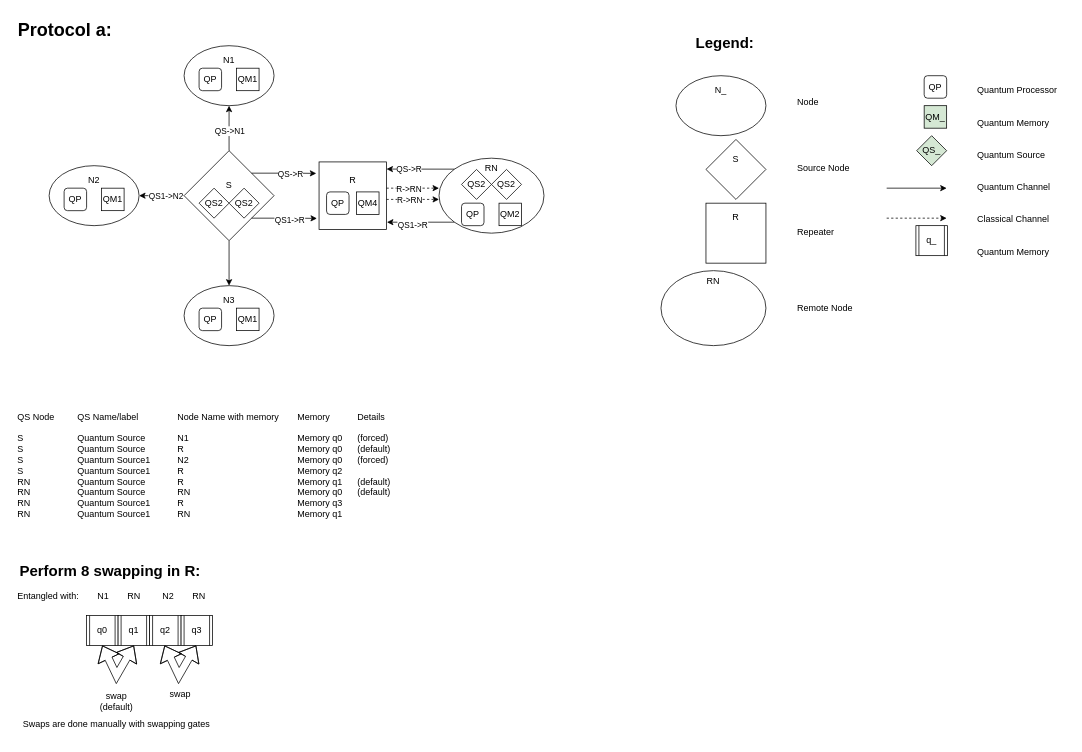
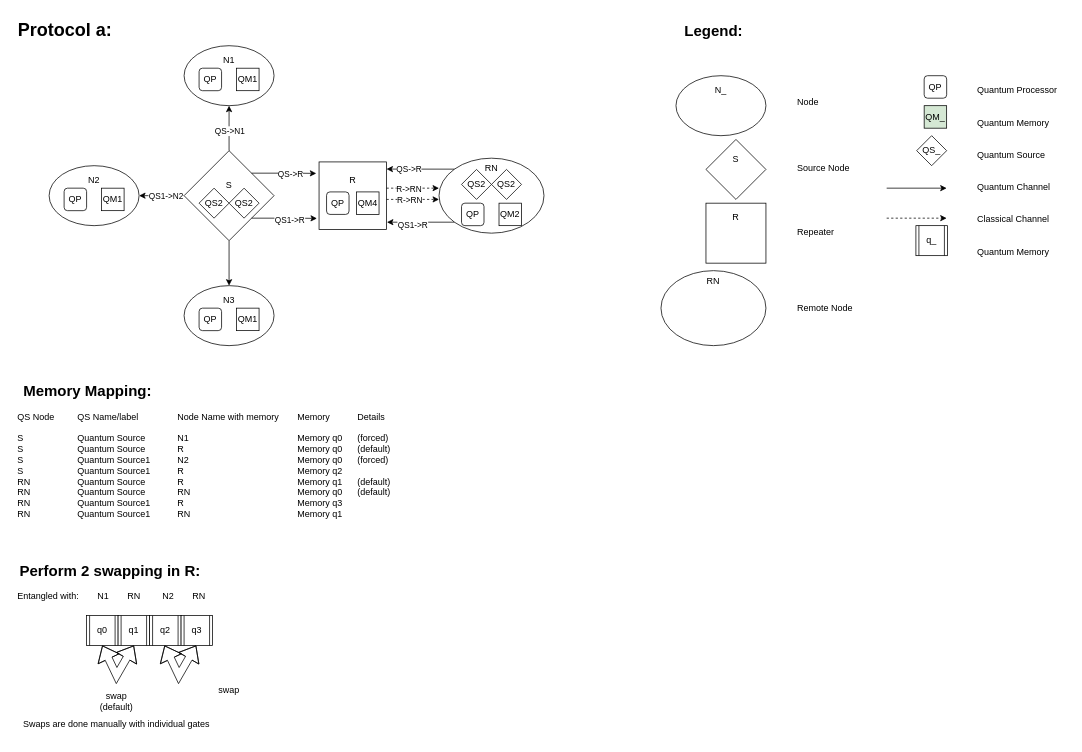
(725, 42) -> (714, 30)
(932, 150) -> (932, 150)
none -> (87, 390)
(110, 570) -> (110, 570)
(180, 694) -> (229, 690)
(117, 724) -> (117, 724)
